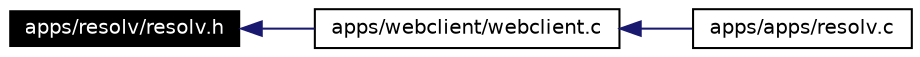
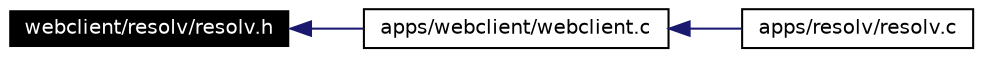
(125, 29) -> (149, 29)
(802, 29) -> (858, 29)
